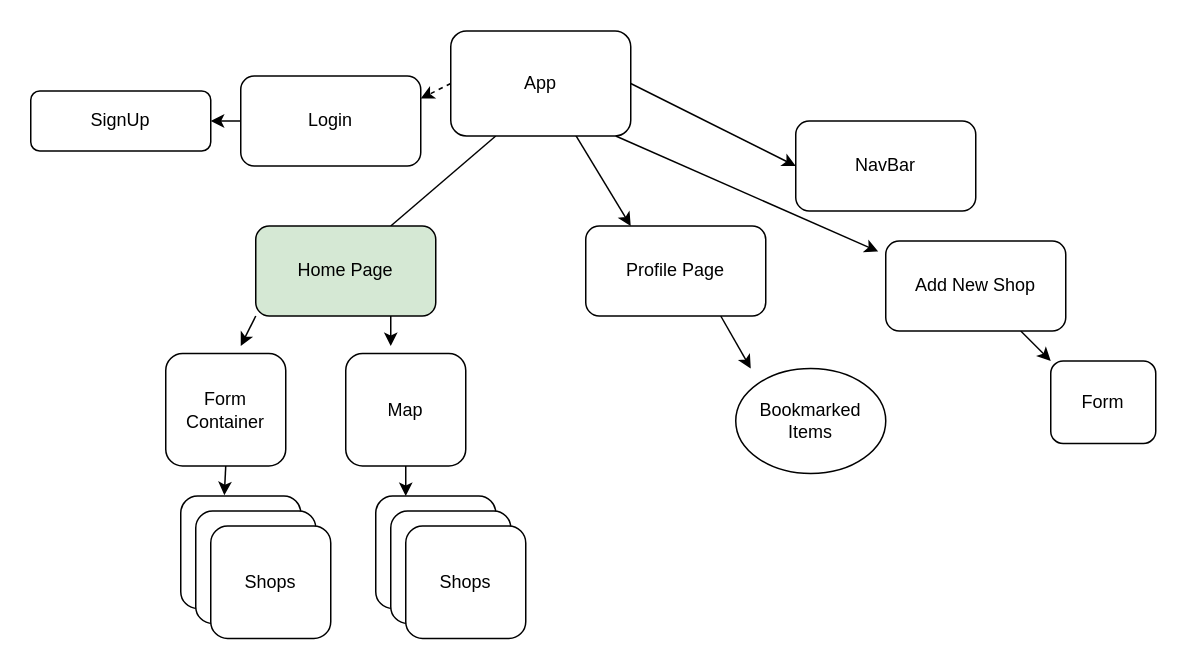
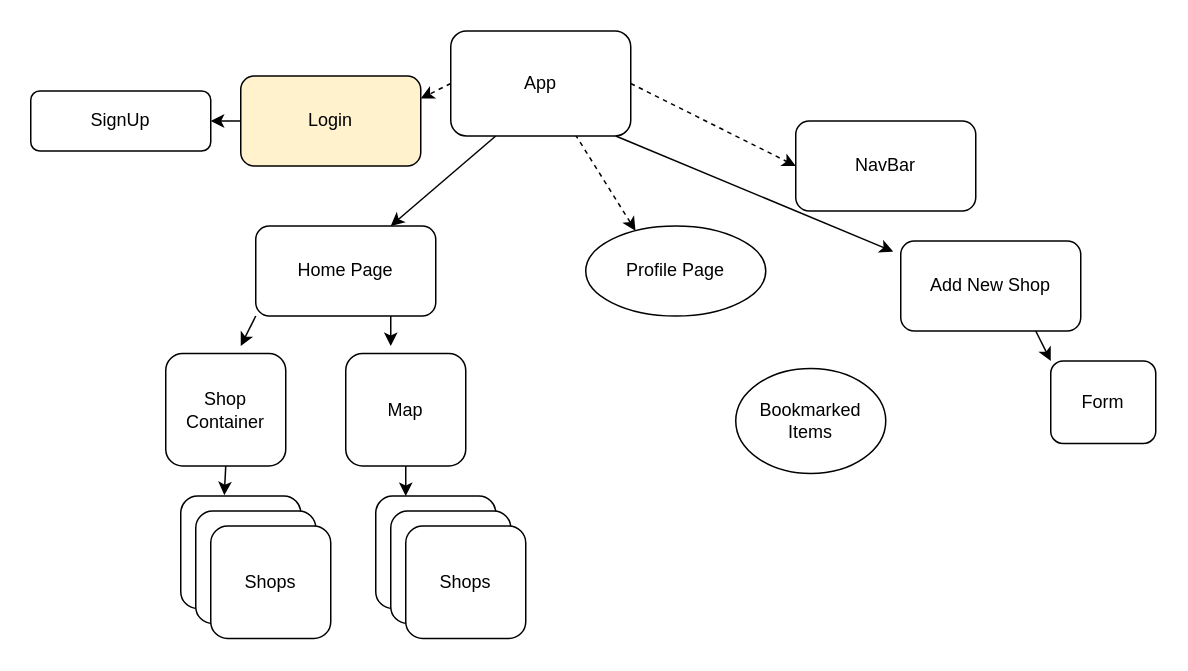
(331, 121) -> (331, 121)
(709, 122) -> (709, 122)
(601, 176) -> (603, 179)
(396, 221) -> (400, 218)
(346, 271) -> (346, 271)
(676, 271) -> (676, 271)
(976, 286) -> (991, 286)
(733, 338) -> none
(226, 410) -> (226, 410)
